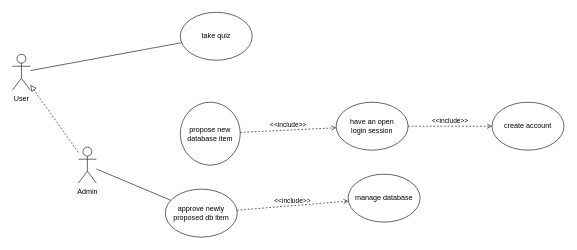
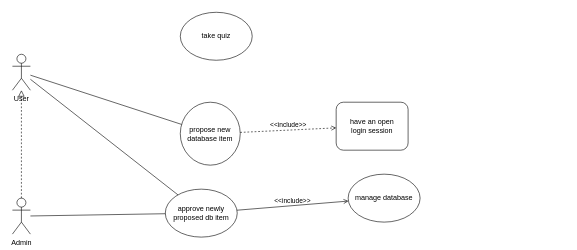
(105, 57) -> (104, 137)
none -> (105, 100)
(372, 126) -> (372, 126)
(450, 126) -> none
(528, 126) -> none
(87, 165) -> (21, 216)
(291, 206) -> (291, 206)
